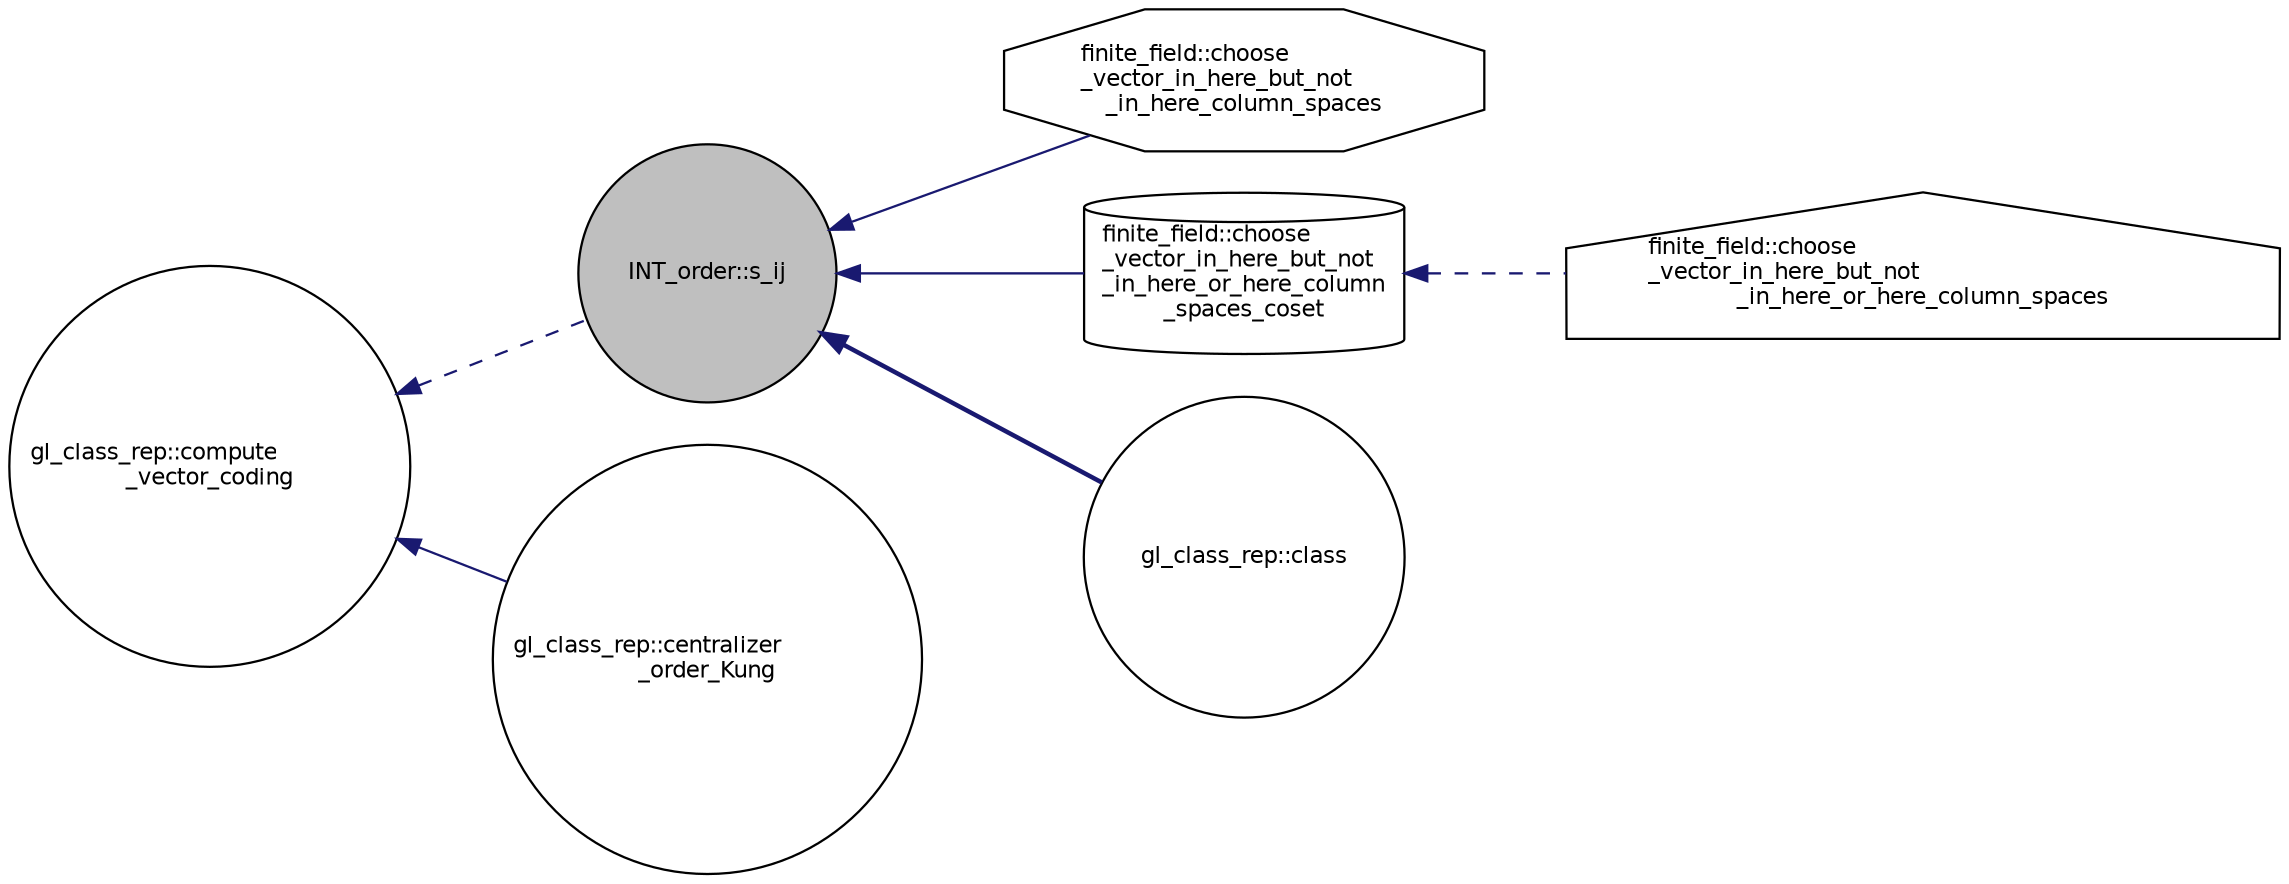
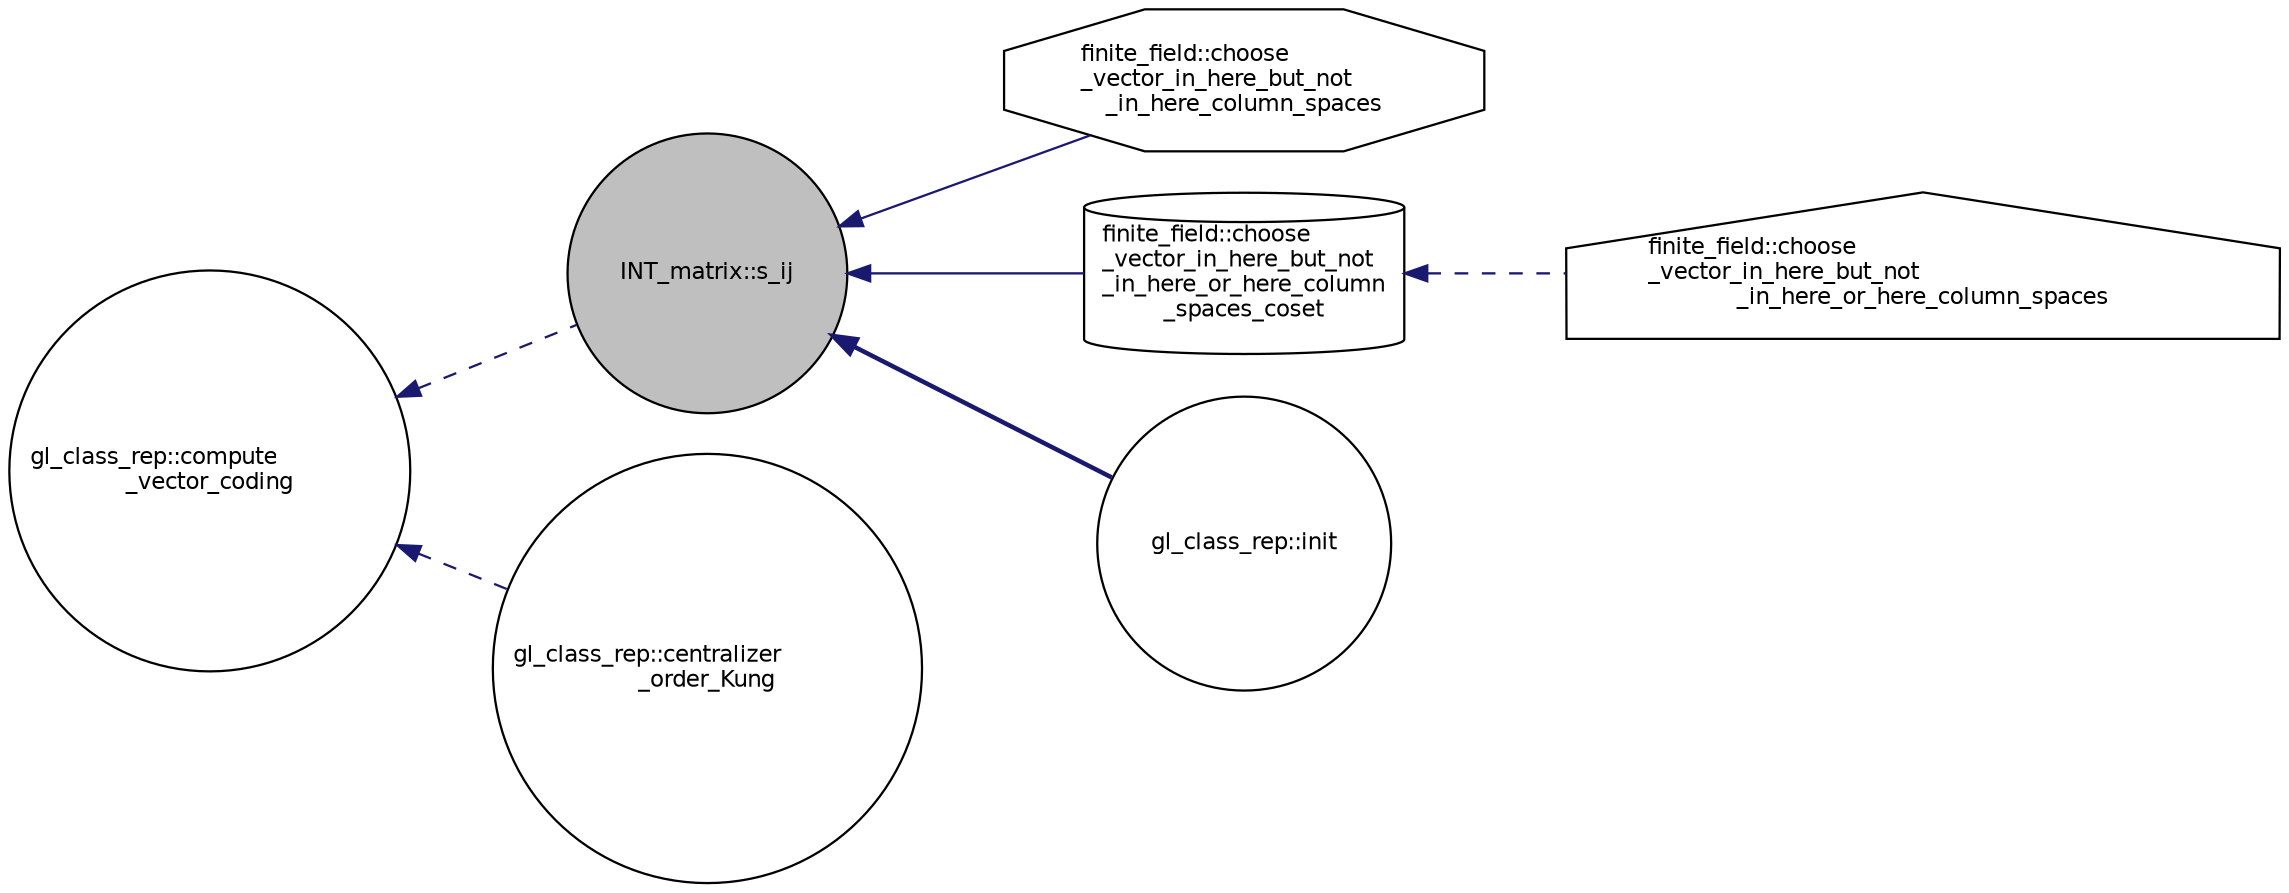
(707, 273) -> (707, 273)
(1244, 557) -> (1244, 544)
(462, 564) -> (462, 571)
